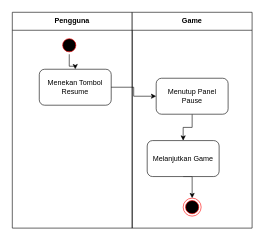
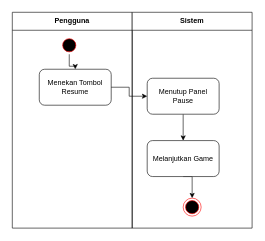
(192, 21) -> (192, 21)
(192, 96) -> (183, 96)
